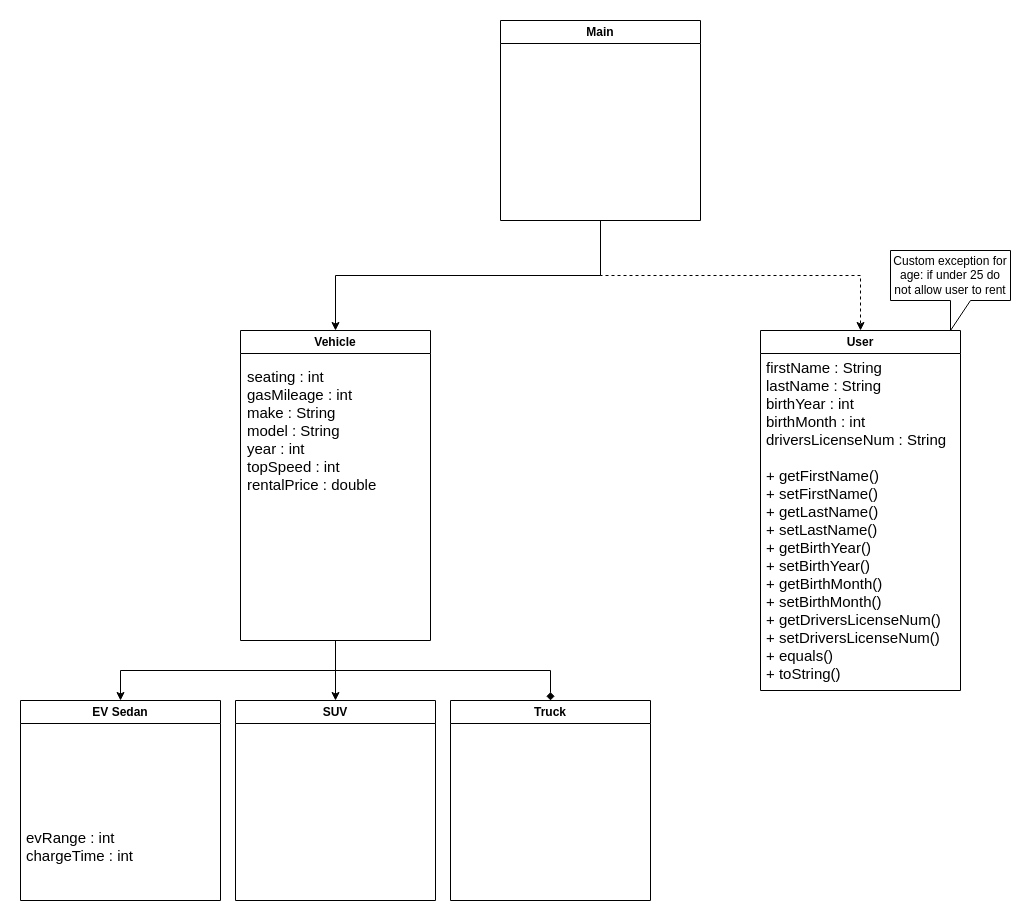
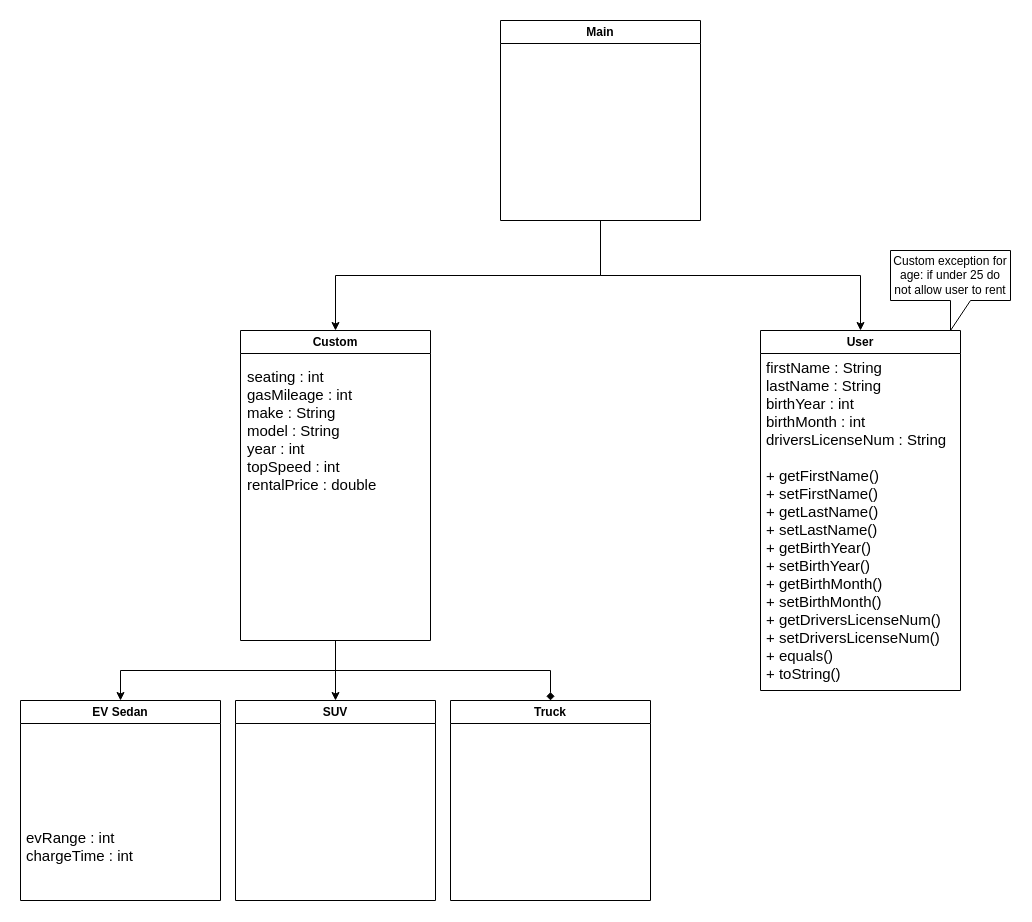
(754, 276) -> (754, 276)
(336, 343) -> (336, 343)
